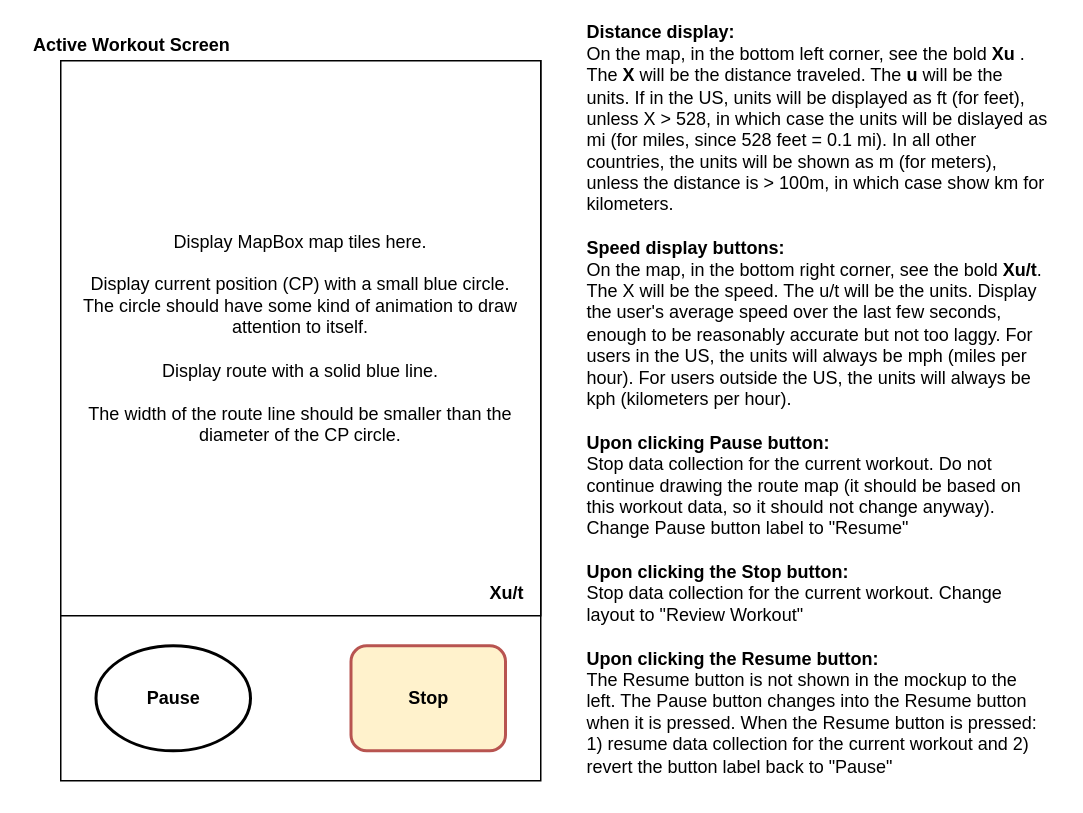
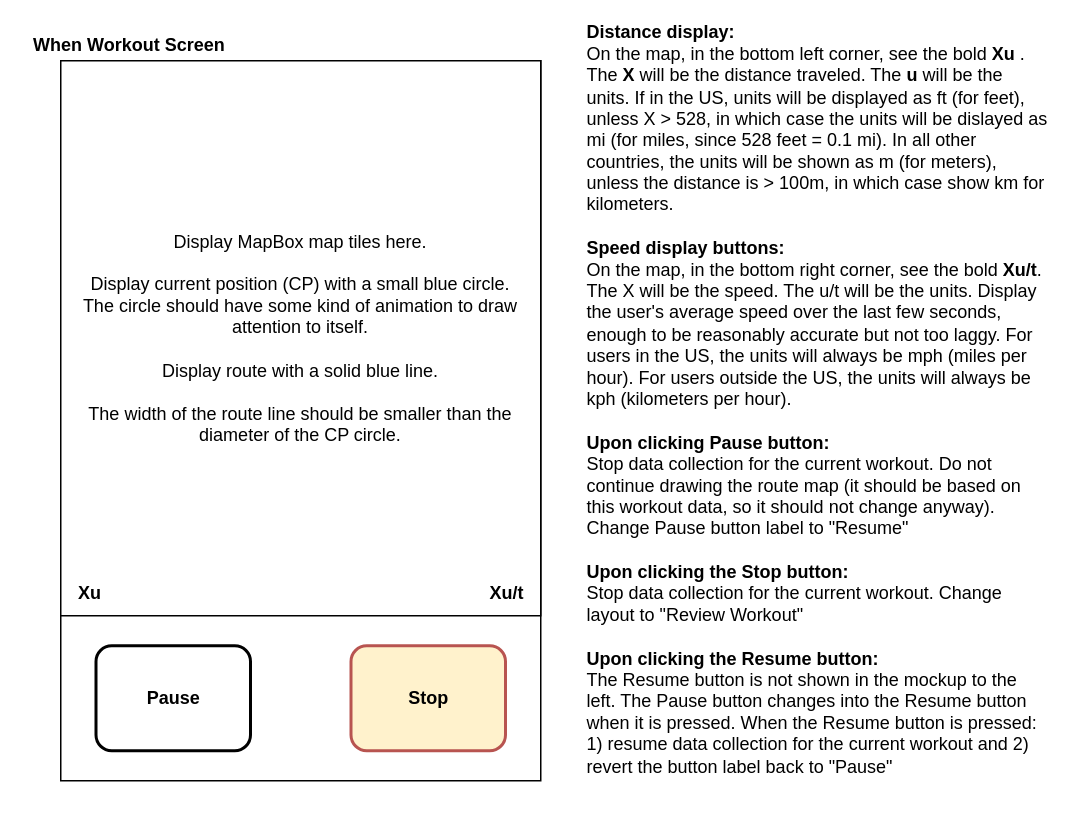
(133, 46) -> (125, 46)
none -> (158, 593)
(173, 698) -> (173, 698)
